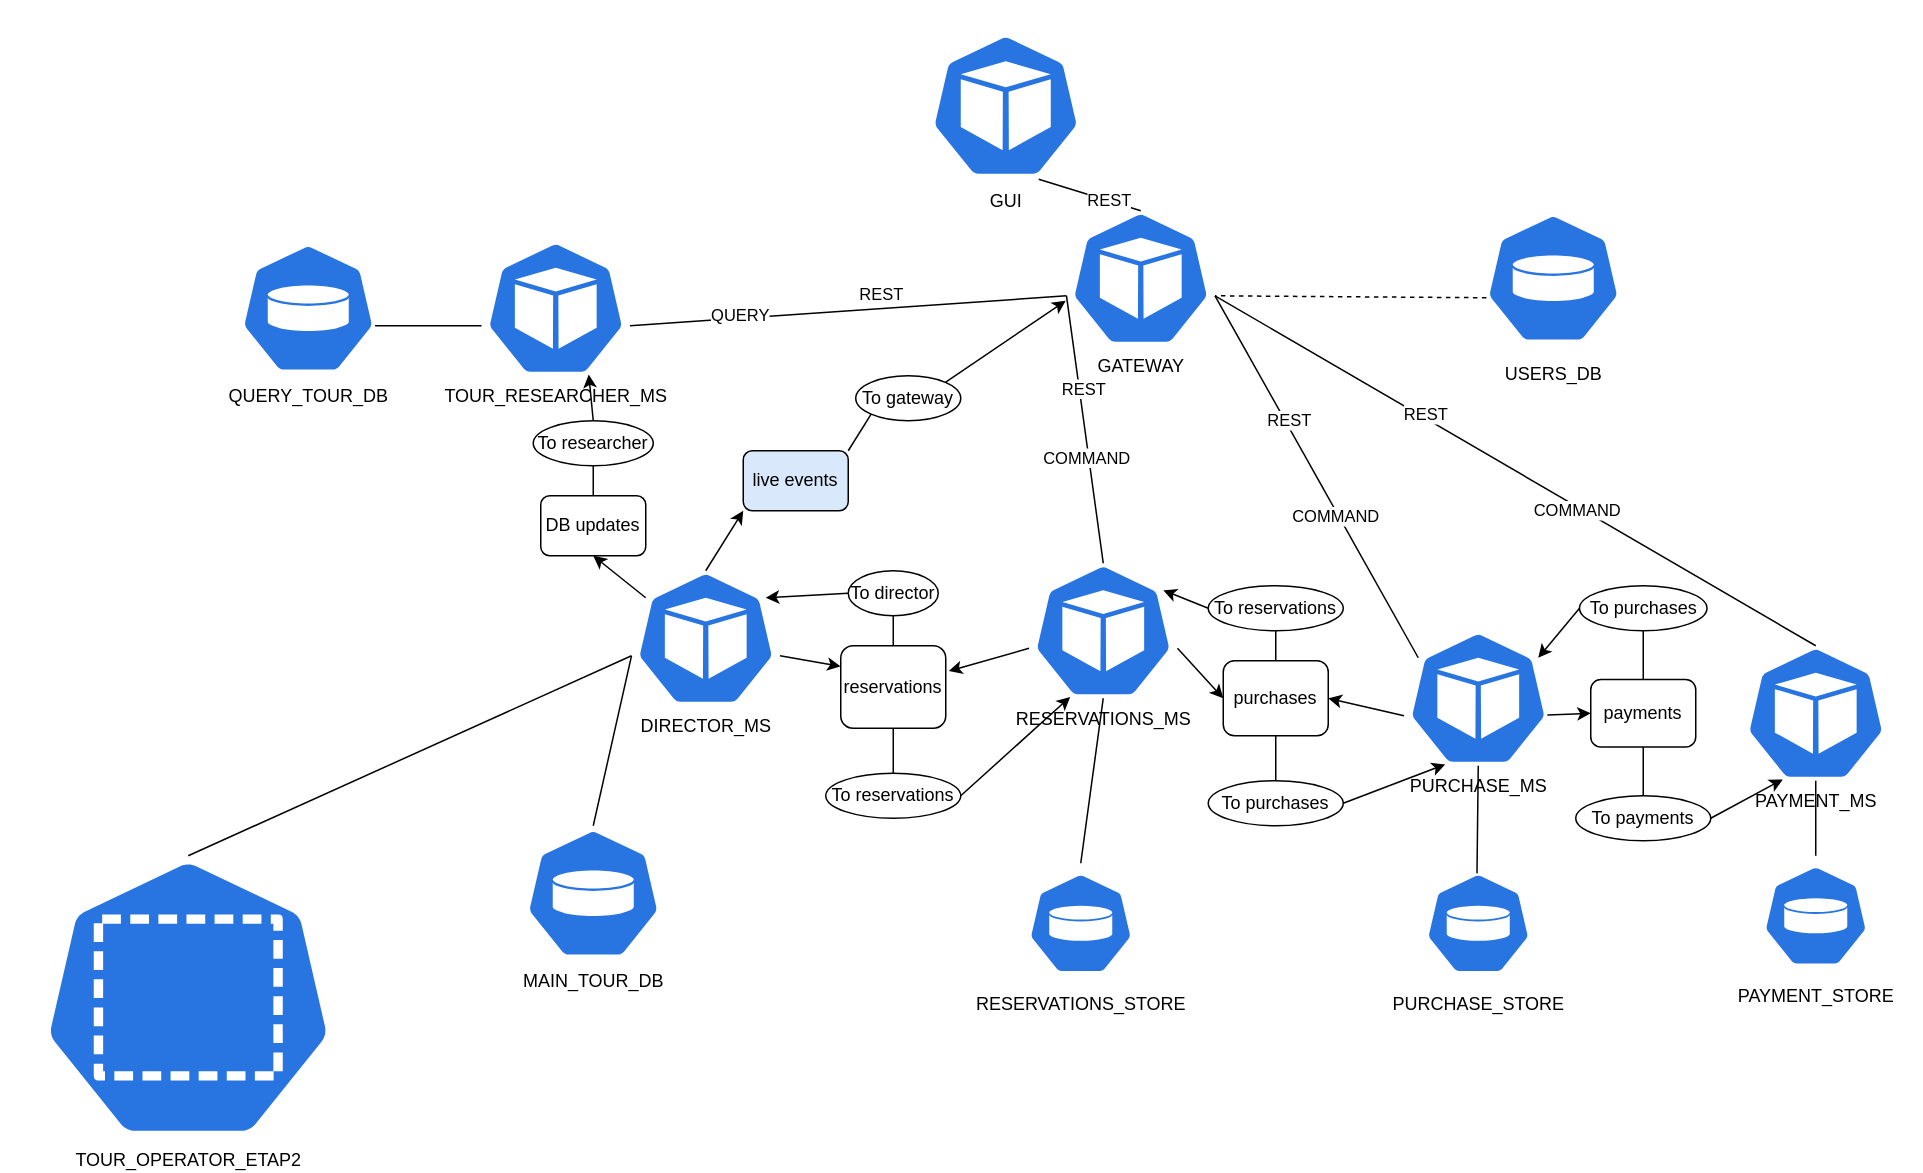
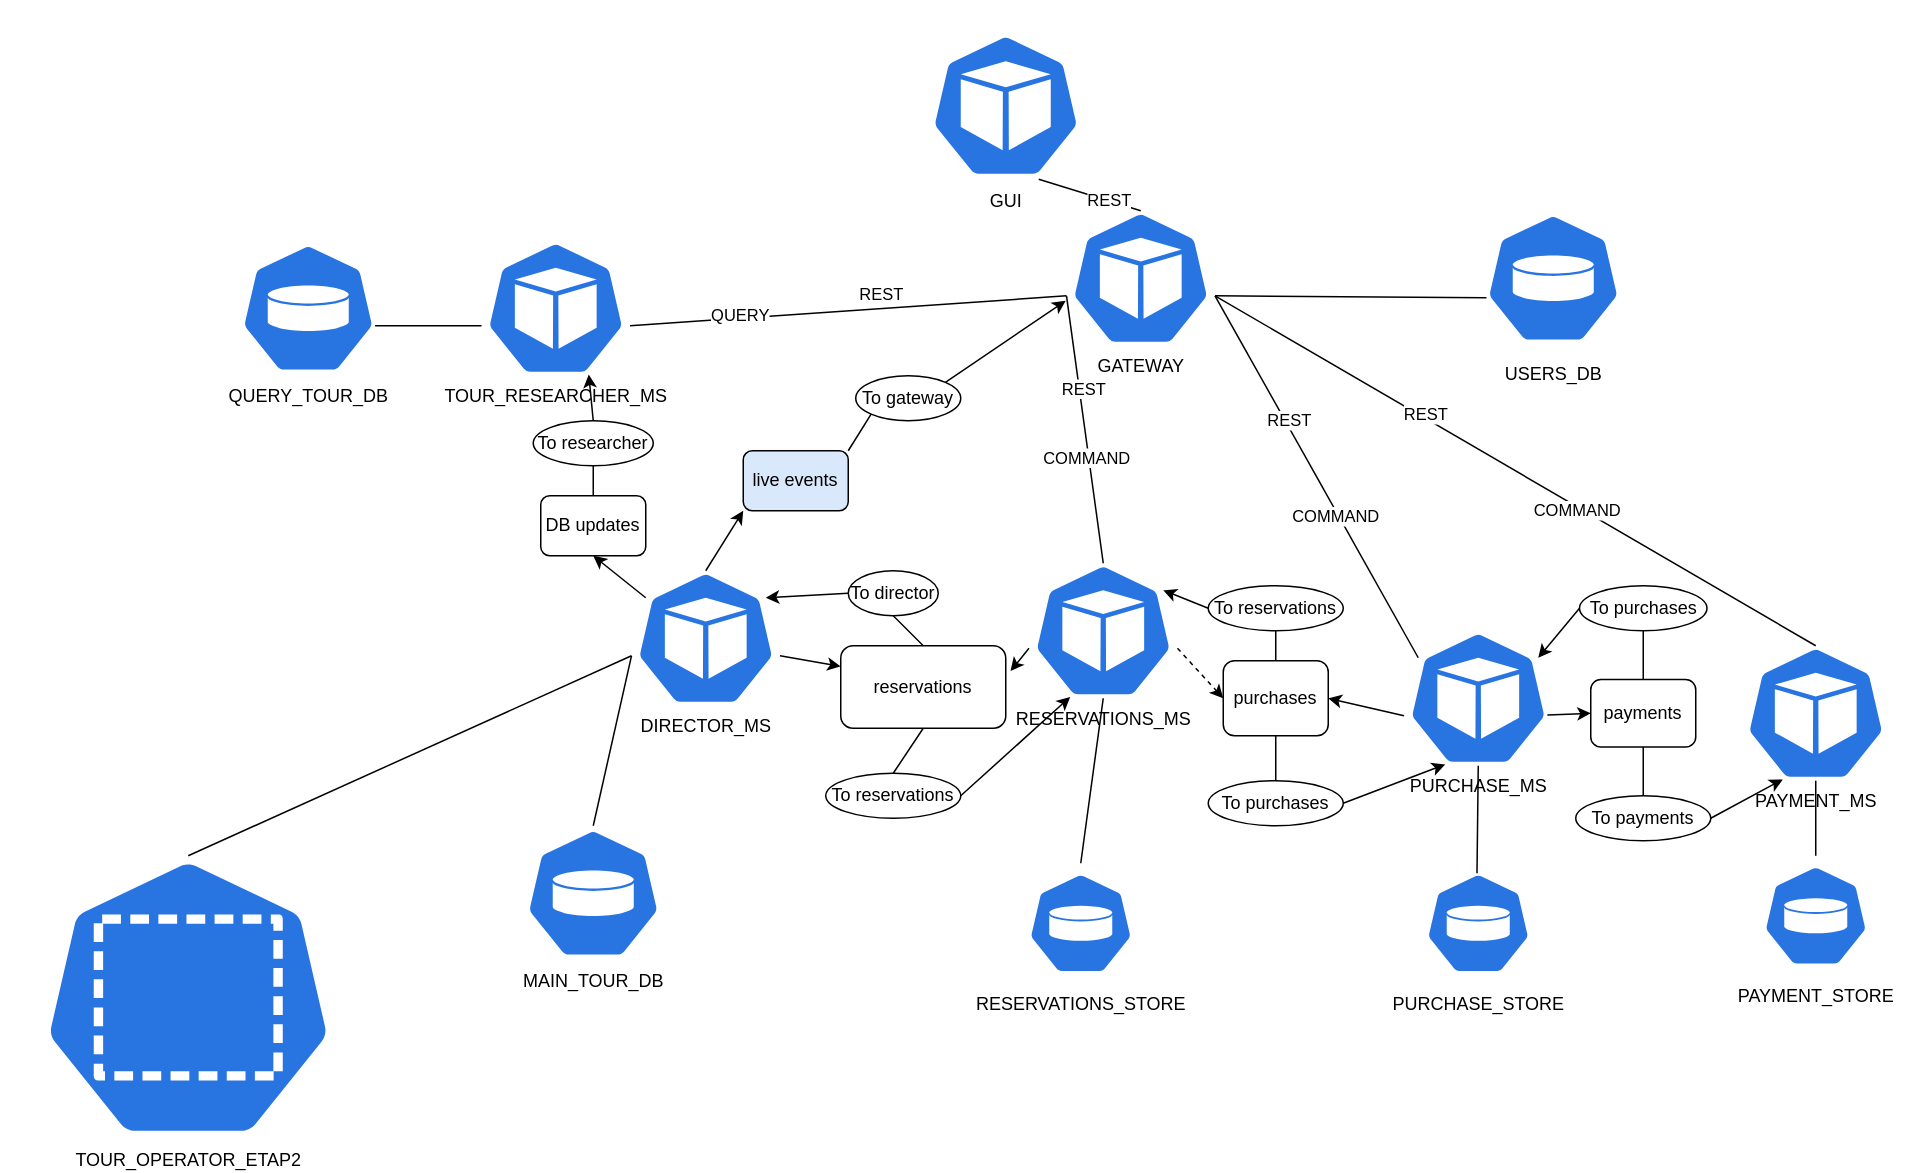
(1353, 297) -> (1353, 297)
(1196, 669) -> (1196, 669)
(893, 687) -> (923, 687)
